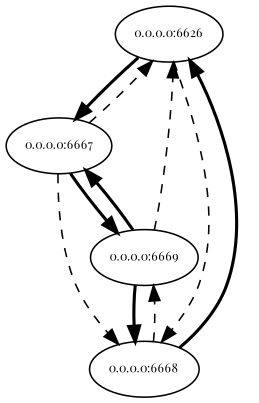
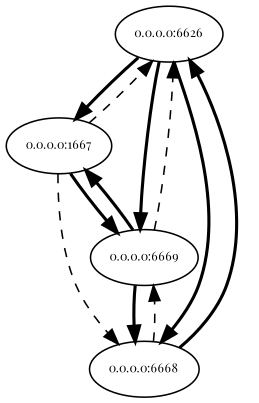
none -> (147, 137)
(59, 146) -> (59, 146)
(208, 198) -> (208, 198)
